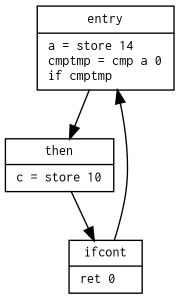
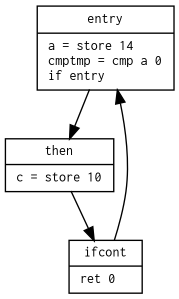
(81, 76) -> (77, 76)
